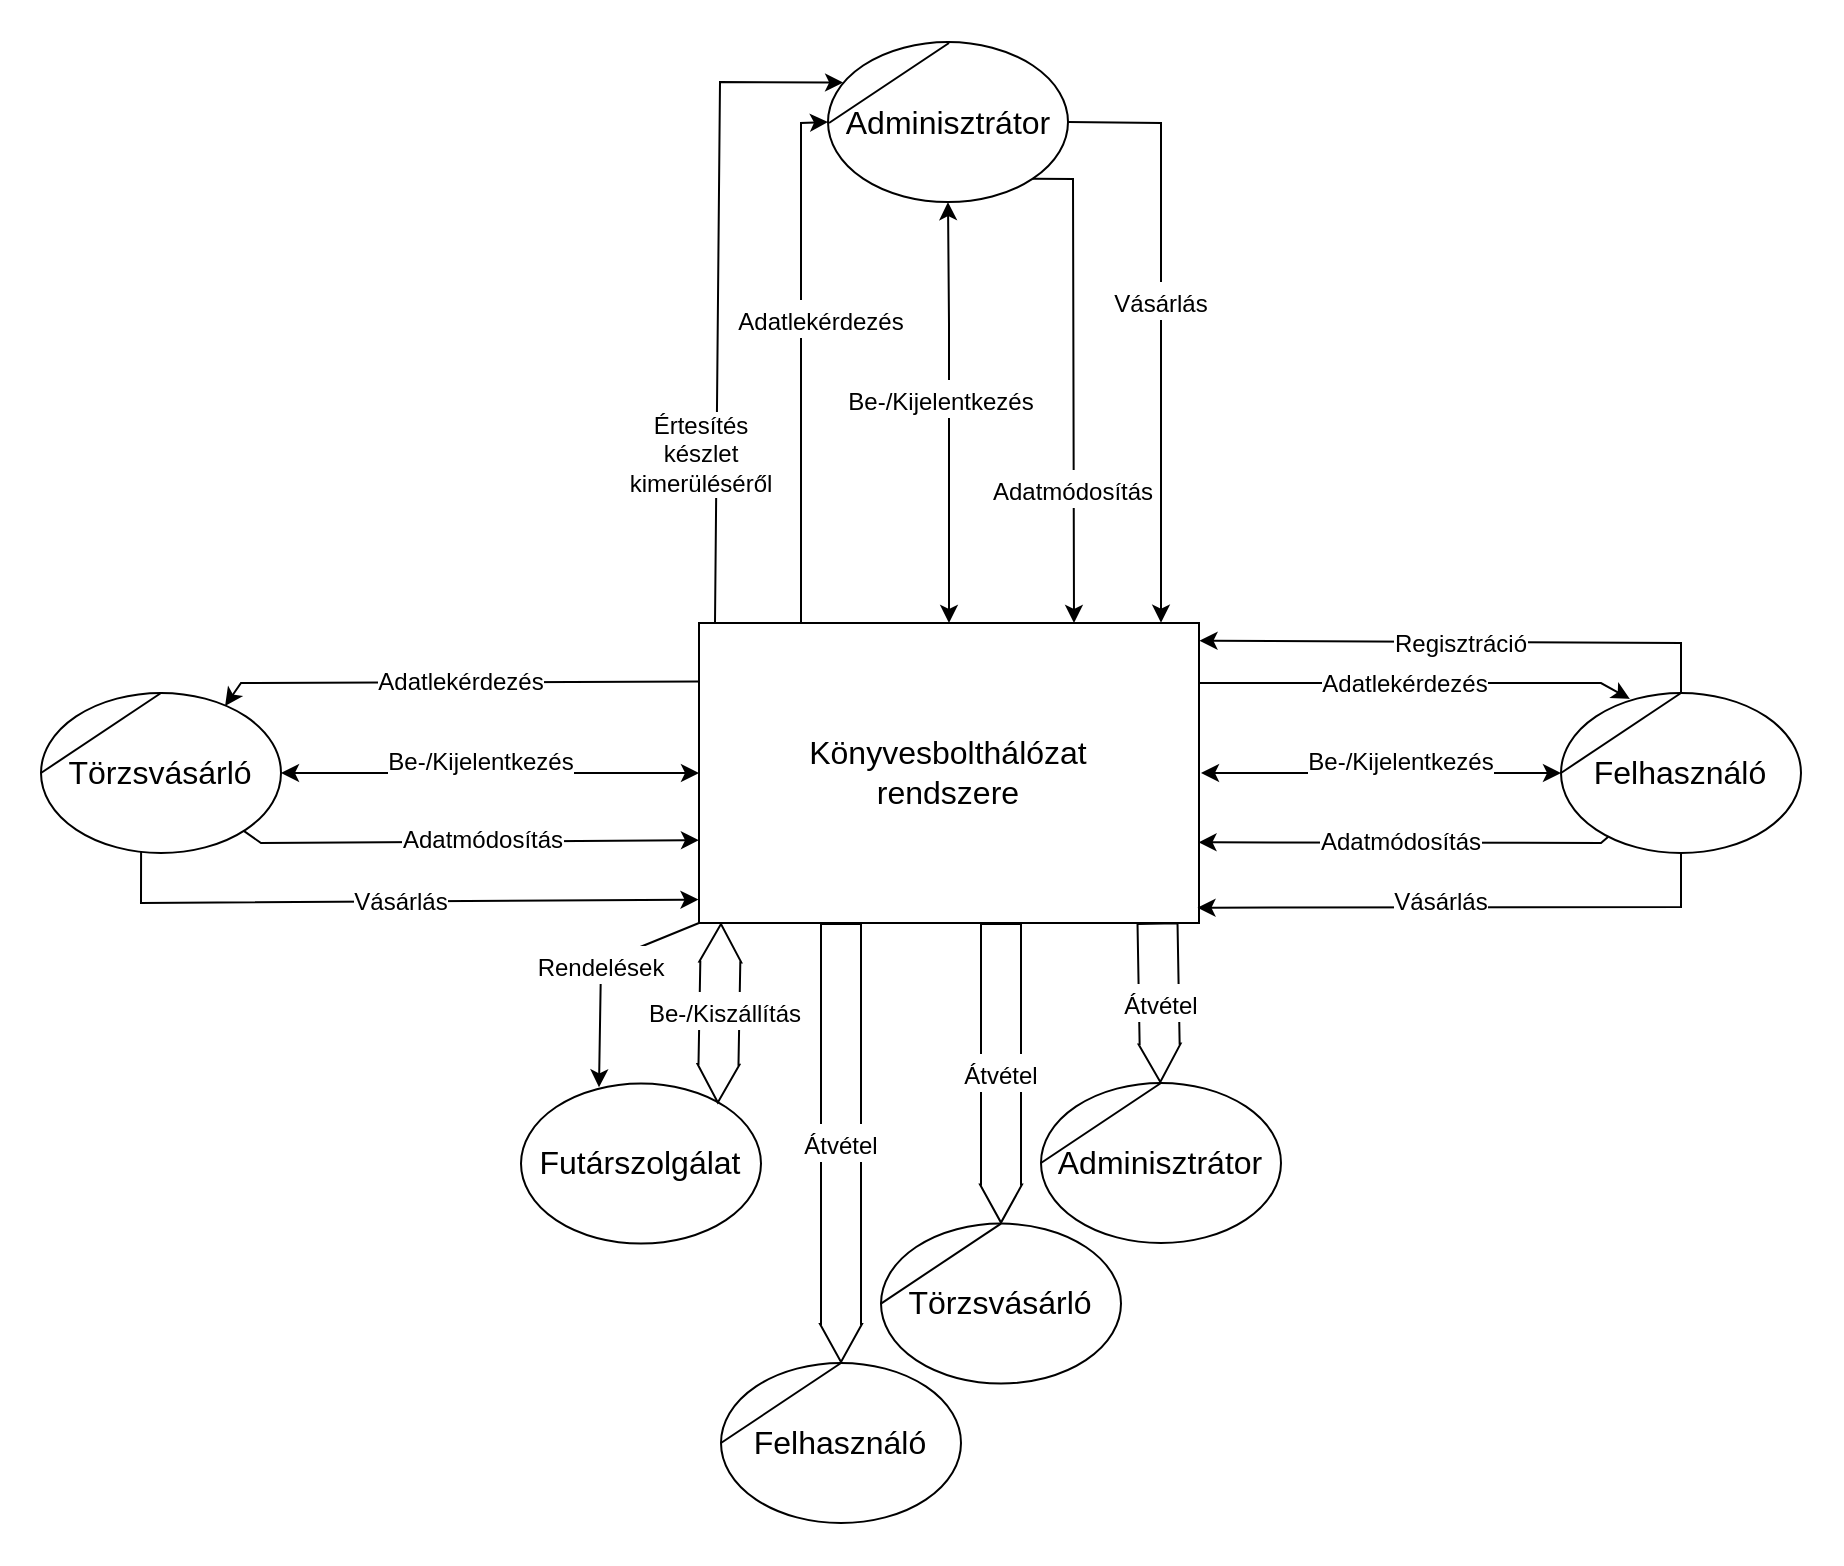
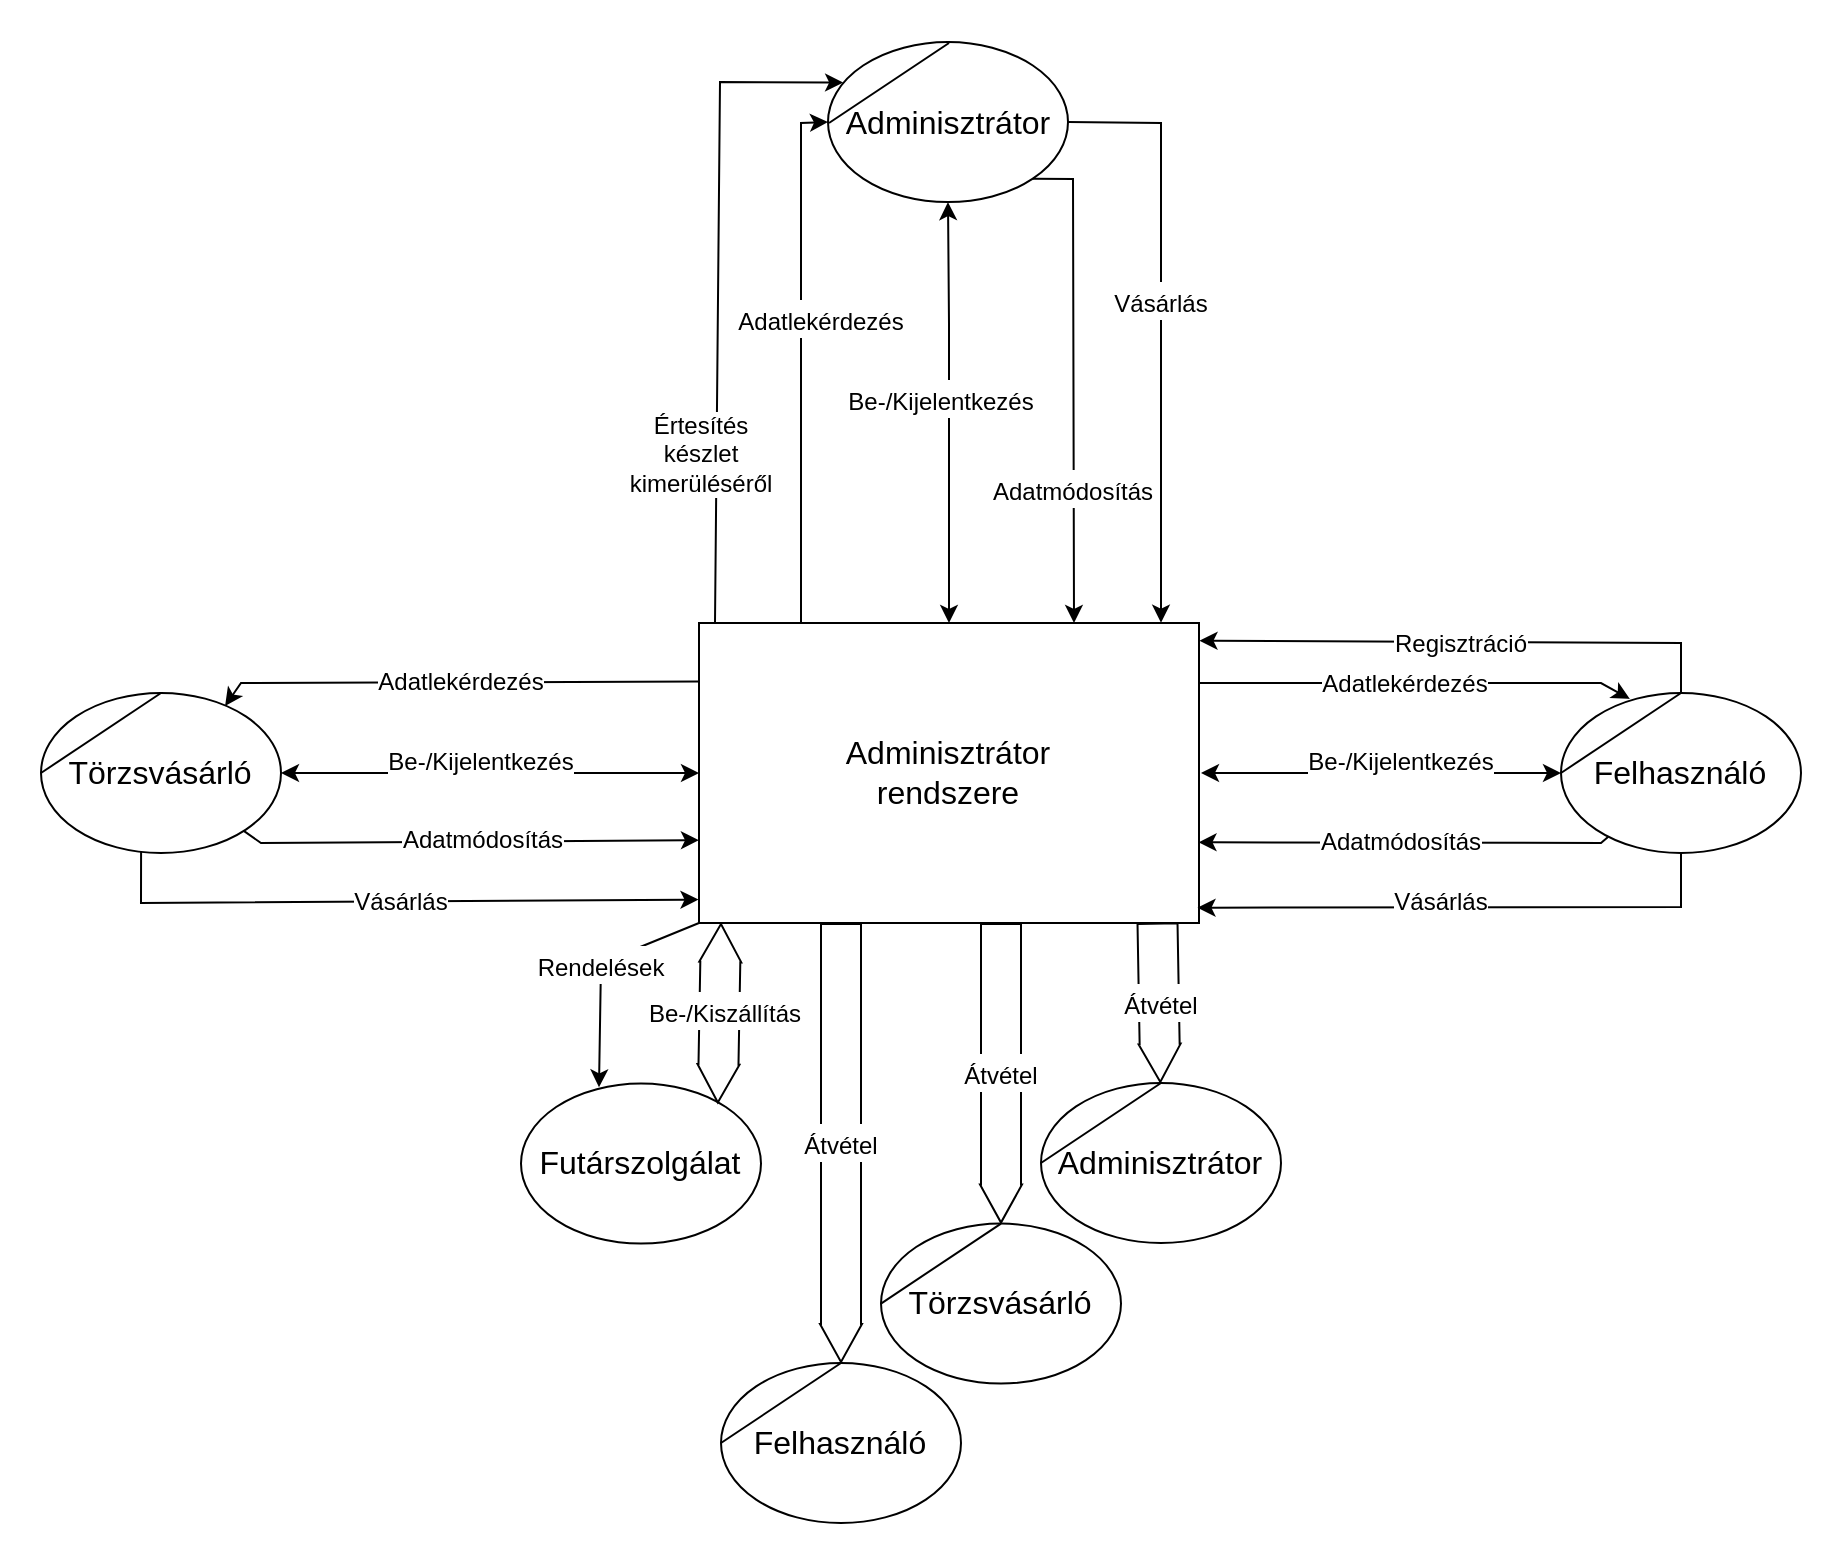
(949, 773) -> (949, 773)
